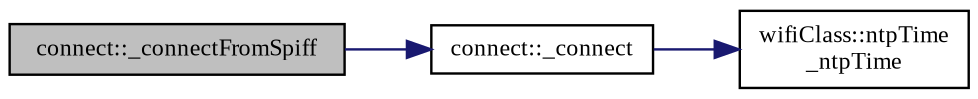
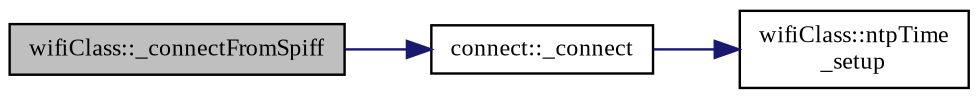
(177, 49) -> (177, 49)
(854, 49) -> (854, 49)
